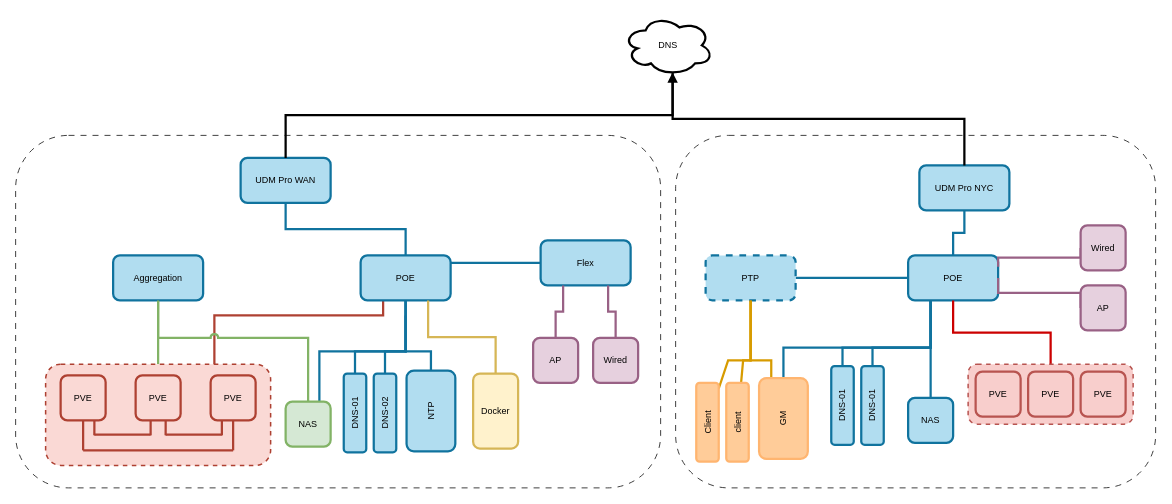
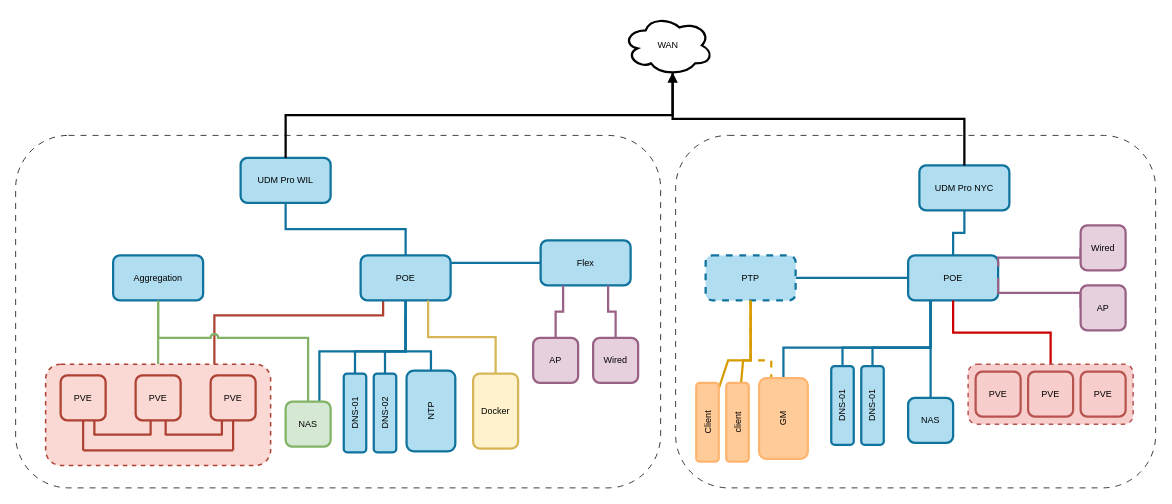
(668, 45) -> (668, 45)
(285, 180) -> (285, 180)
(769, 360) -> (769, 360)
